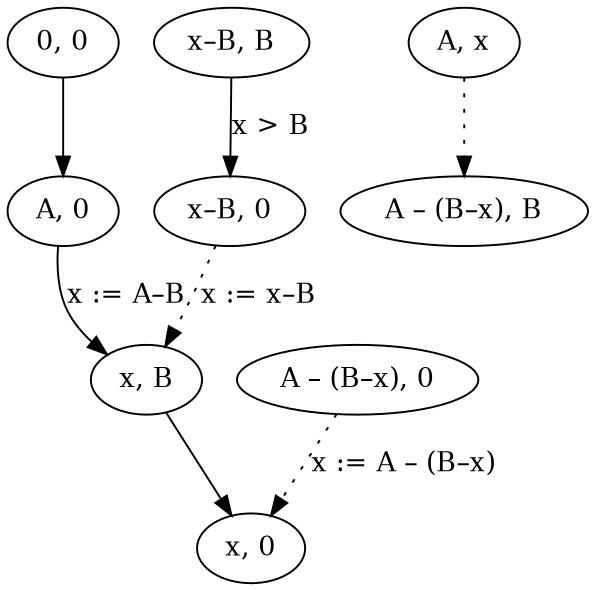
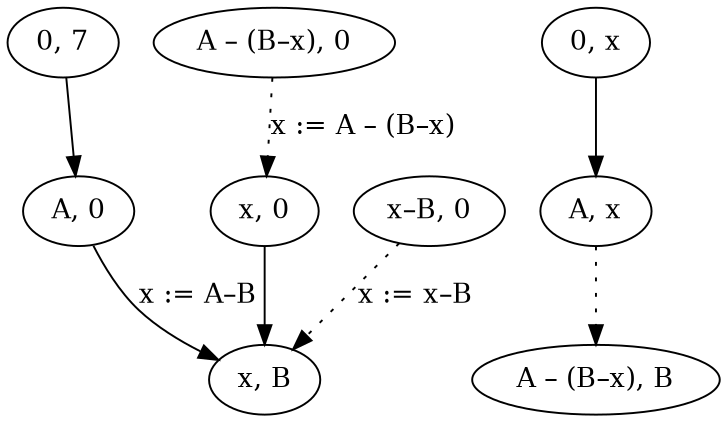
(63, 43) -> (63, 43)
(232, 43) -> none
none -> (596, 43)
(193, 456) -> (265, 286)
